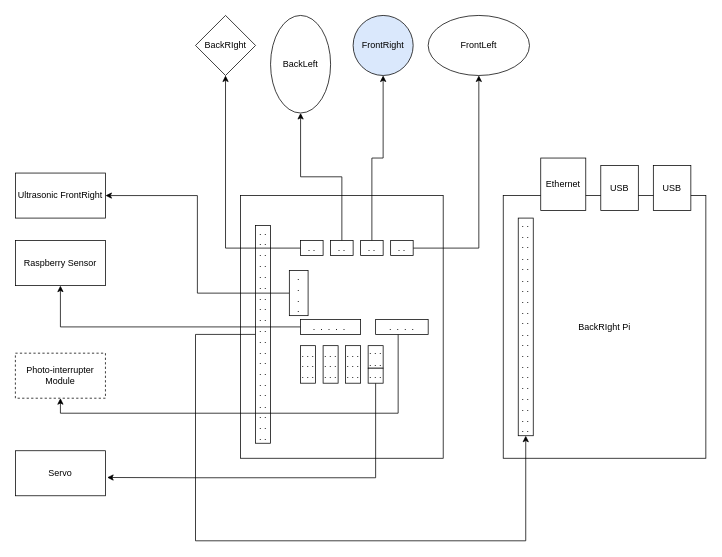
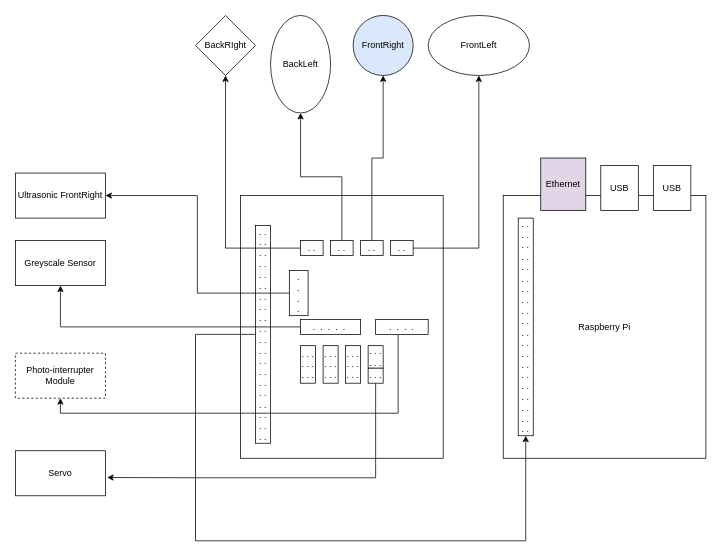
(563, 184) -> (563, 184)
(60, 263) -> (60, 263)
(604, 327) -> (604, 327)
